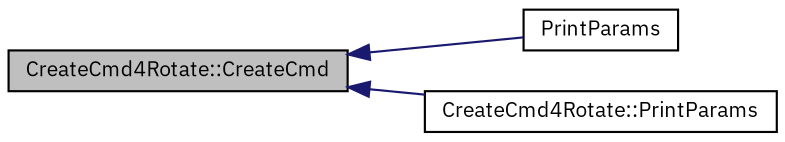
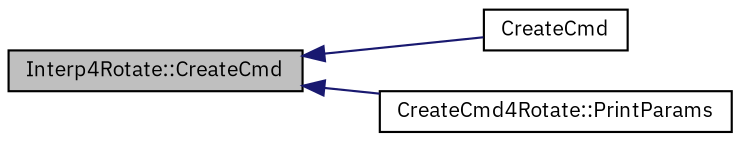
(601, 30) -> (556, 30)
(178, 71) -> (156, 71)
